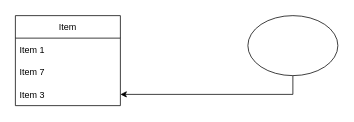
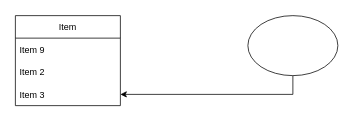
(33, 50) -> (33, 50)
(33, 72) -> (33, 72)
